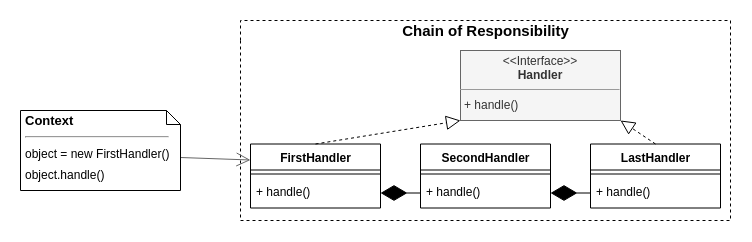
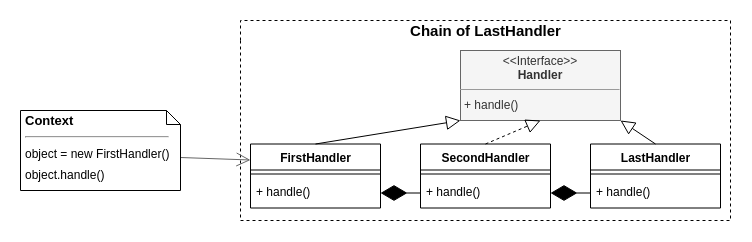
(486, 31) -> (486, 31)
(384, 133) -> (384, 133)
none -> (508, 134)
(644, 136) -> (644, 136)
